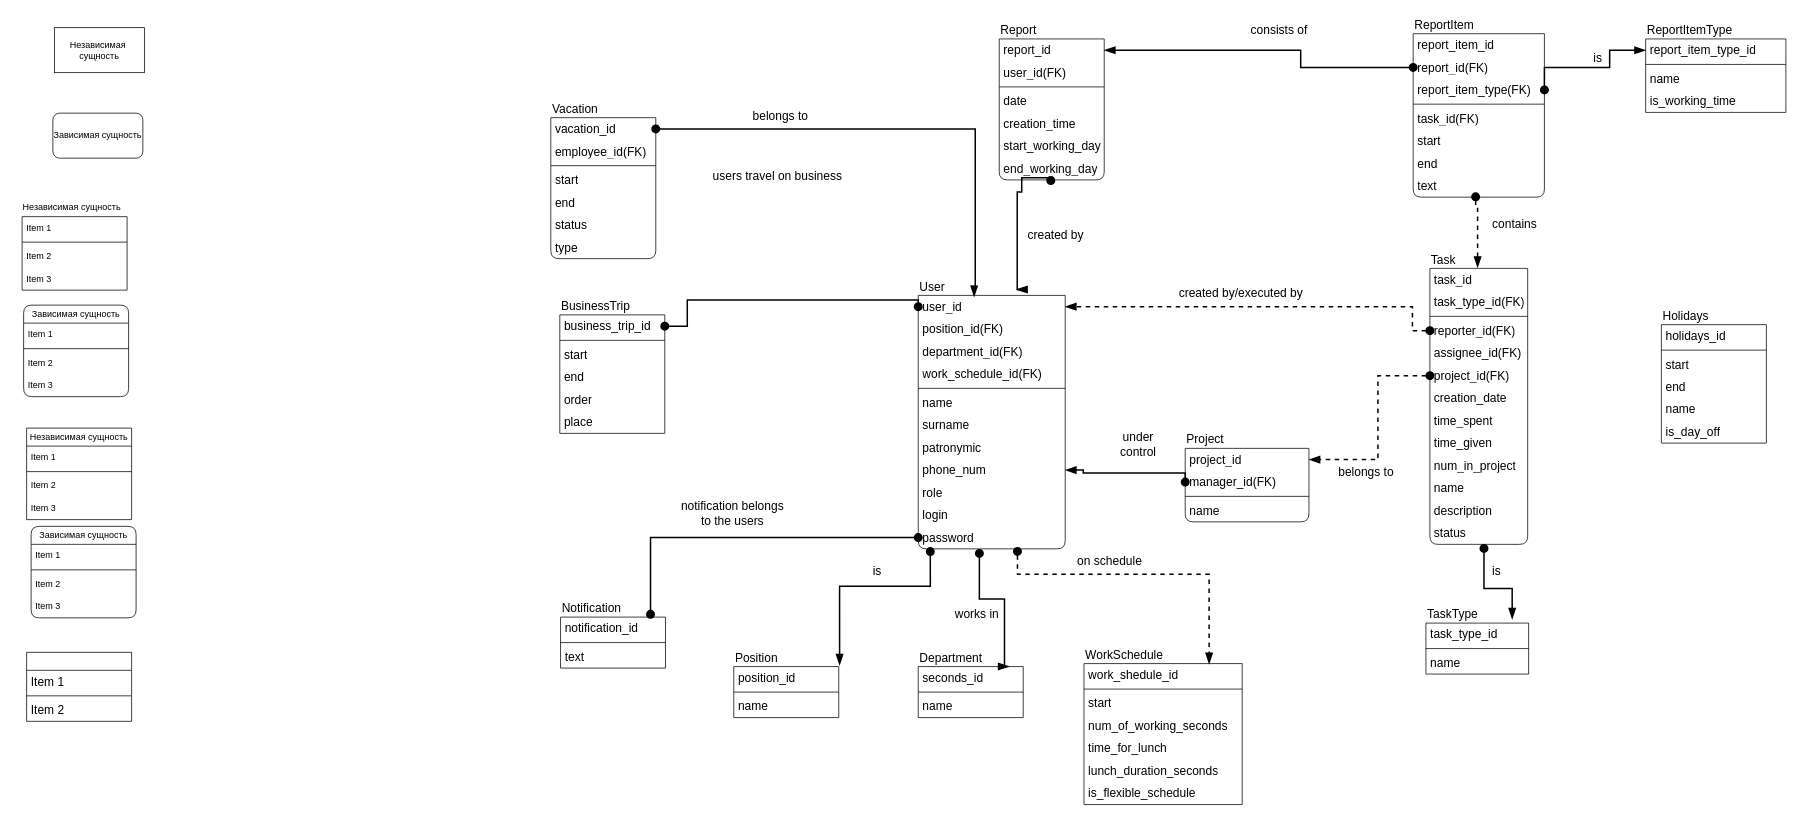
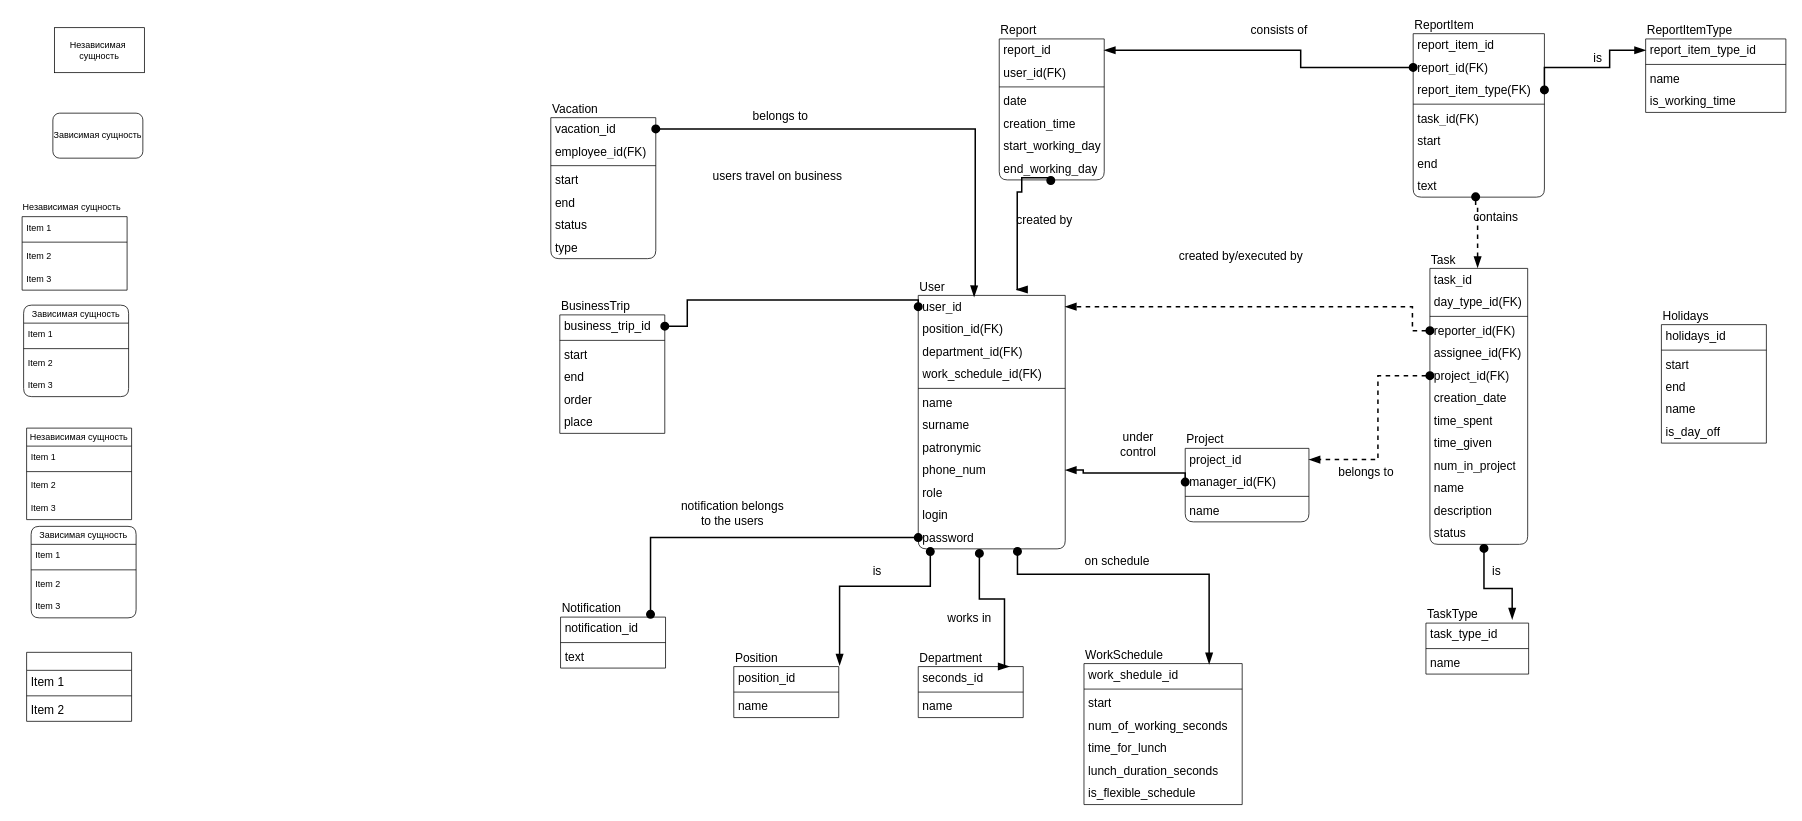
(1515, 224) -> (1496, 216)
(1055, 234) -> (1044, 219)
(1241, 293) -> (1241, 255)
(1479, 302) -> (1479, 302)
(1110, 560) -> (1117, 560)
(1143, 574) -> (1143, 574)
(977, 614) -> (969, 617)
